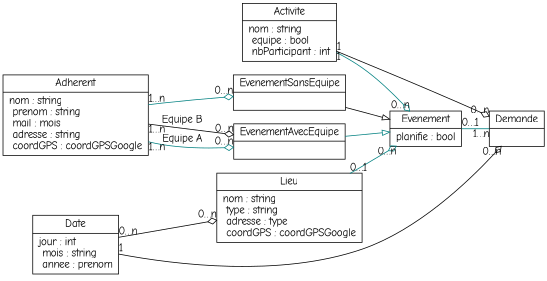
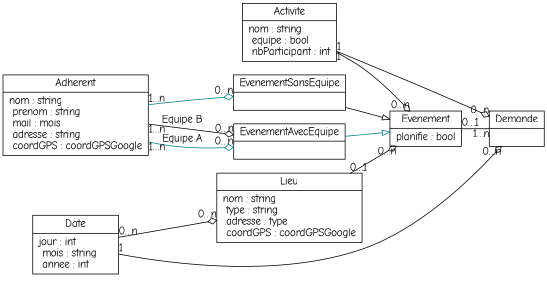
(372, 75) -> (372, 75)
(475, 129) -> (475, 129)
(369, 162) -> (369, 162)
(76, 265) -> (64, 265)
